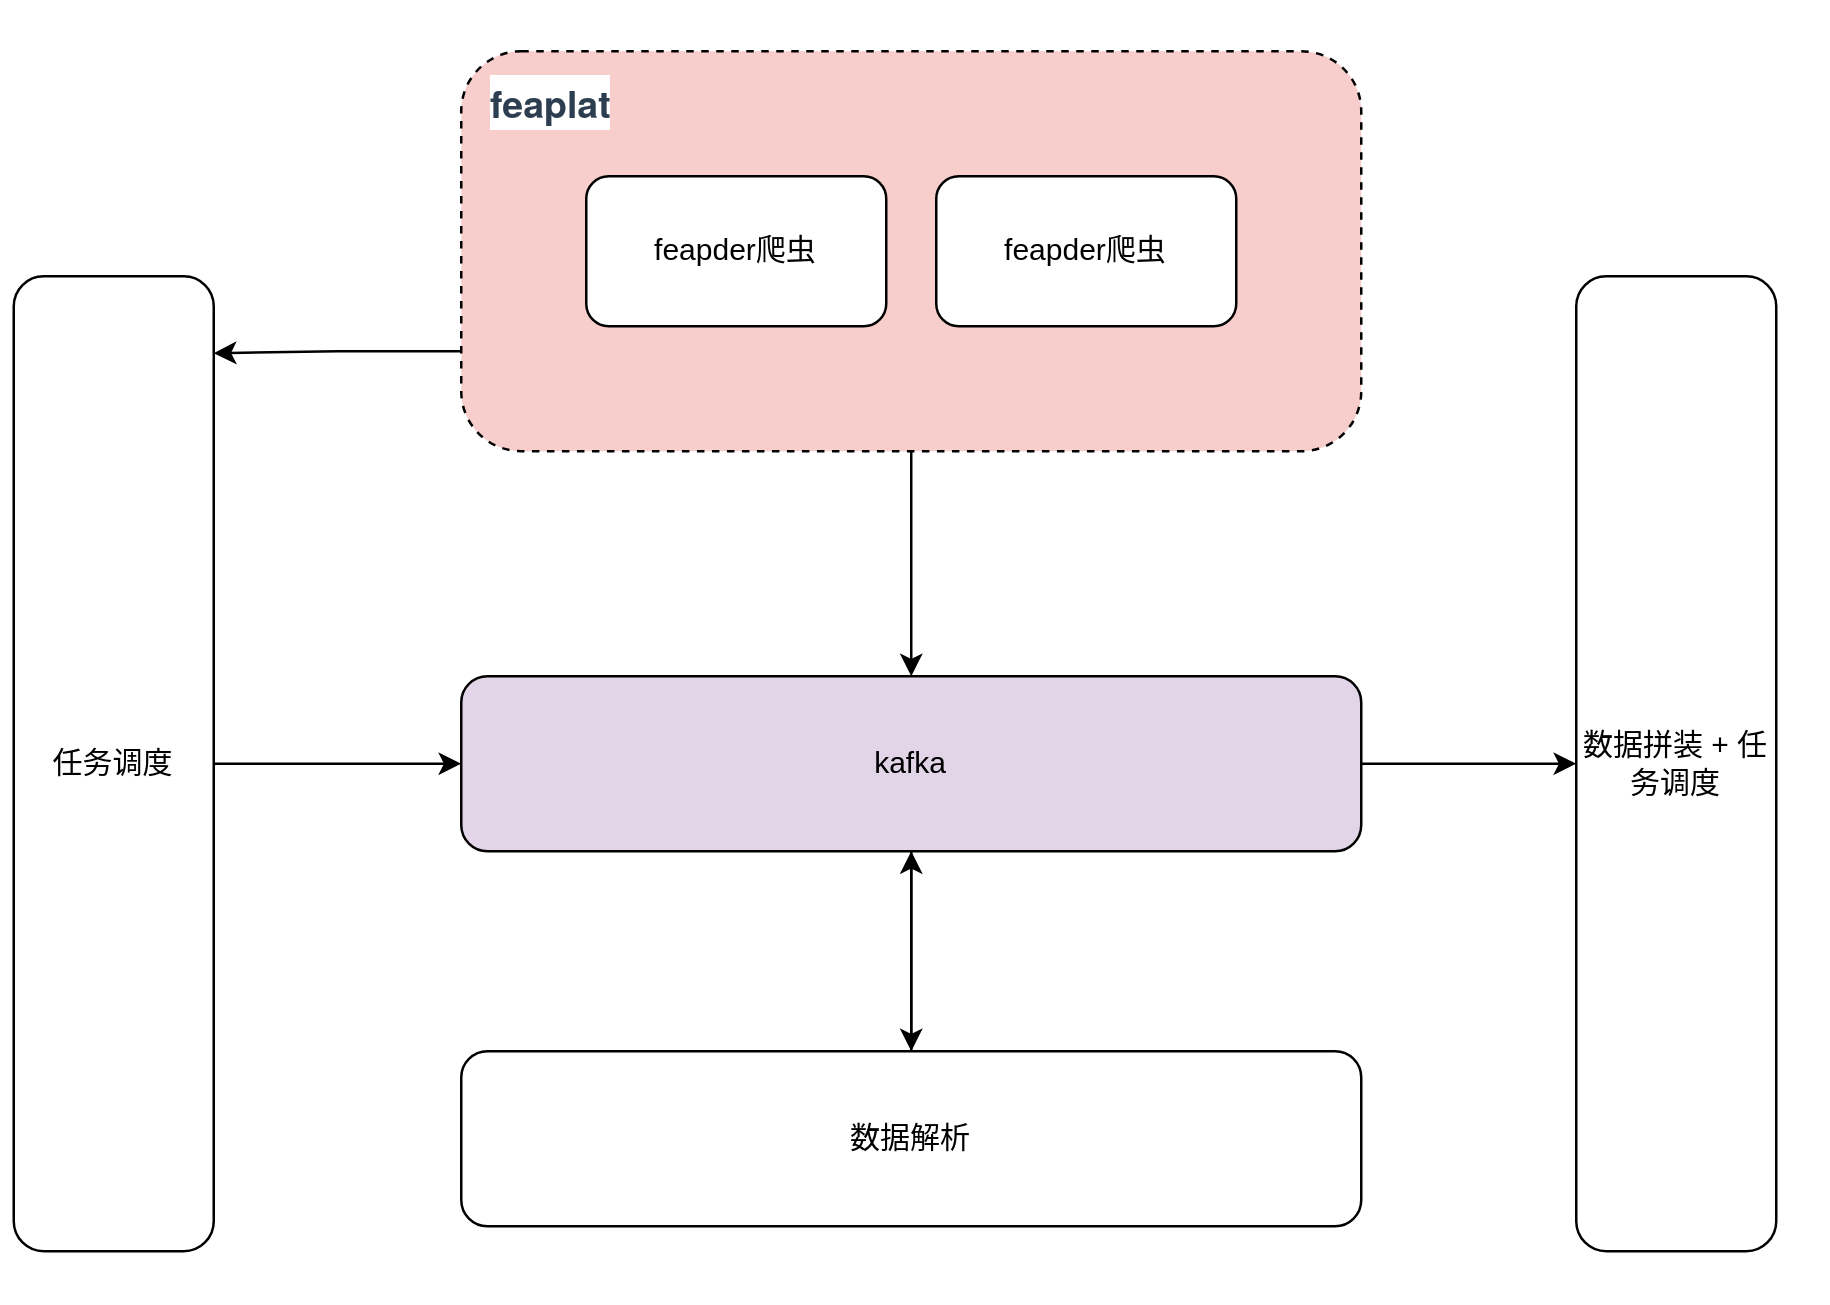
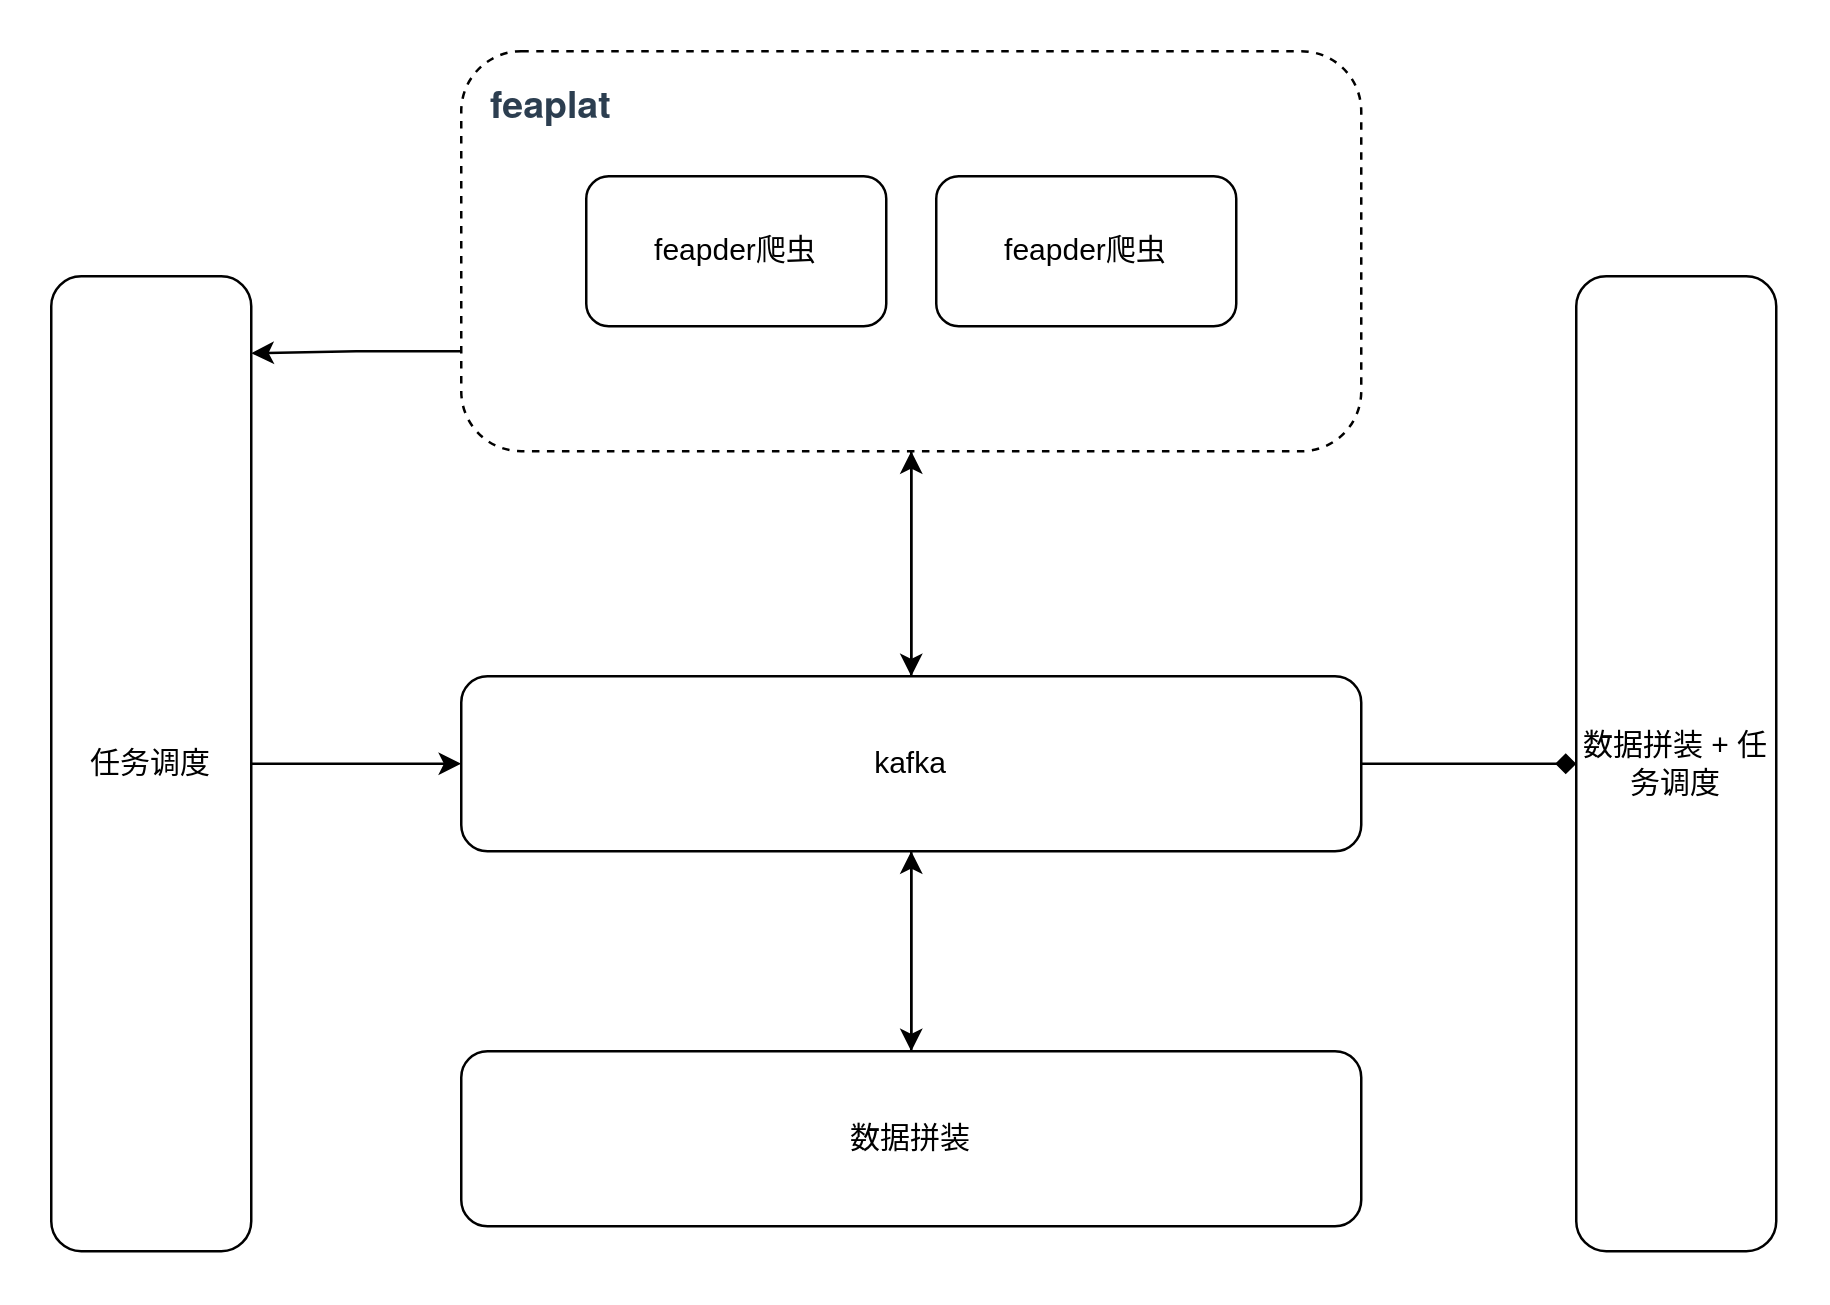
(911, 251) -> (911, 251)
none -> (911, 674)
(114, 764) -> (151, 764)
(911, 764) -> (911, 764)
(1557, 764) -> (1556, 764)
(911, 1139) -> (911, 1139)
